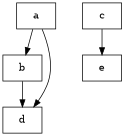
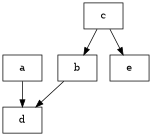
(30, 39) -> (92, 39)
